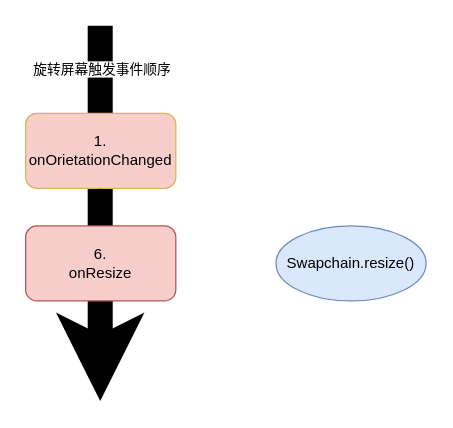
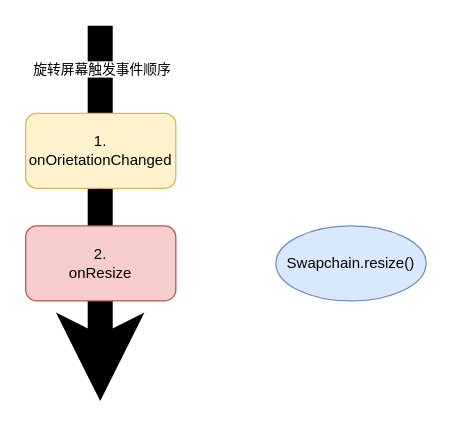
(101, 151) -> (101, 151)
(101, 263) -> (101, 263)
